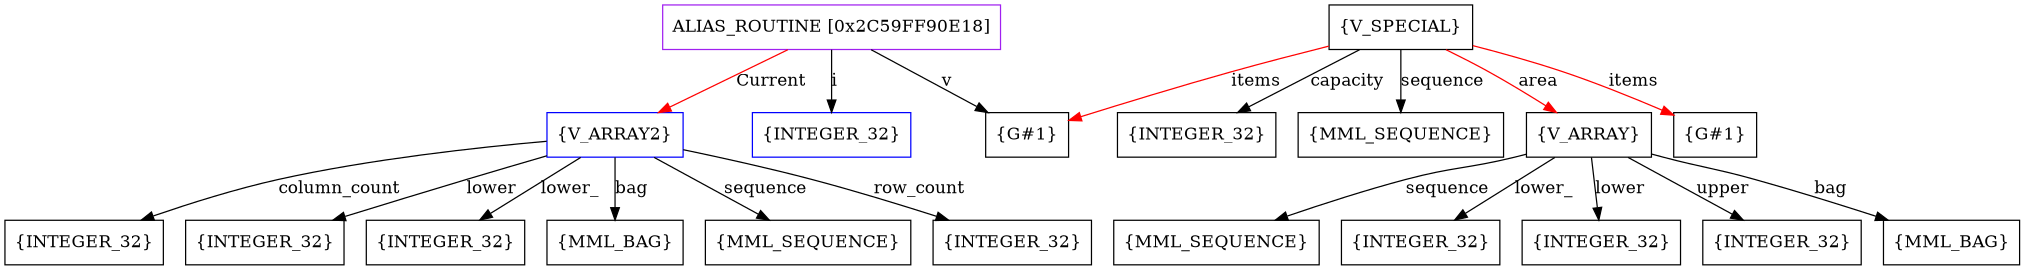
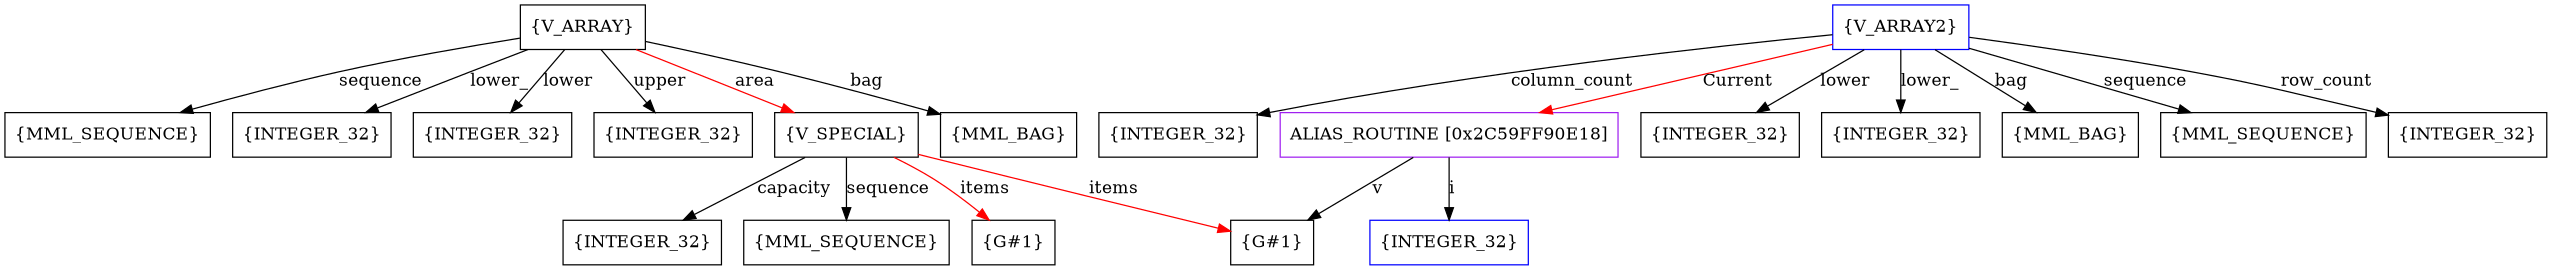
(1497, 76) -> (709, 79)
(729, 78) -> (1692, 77)
